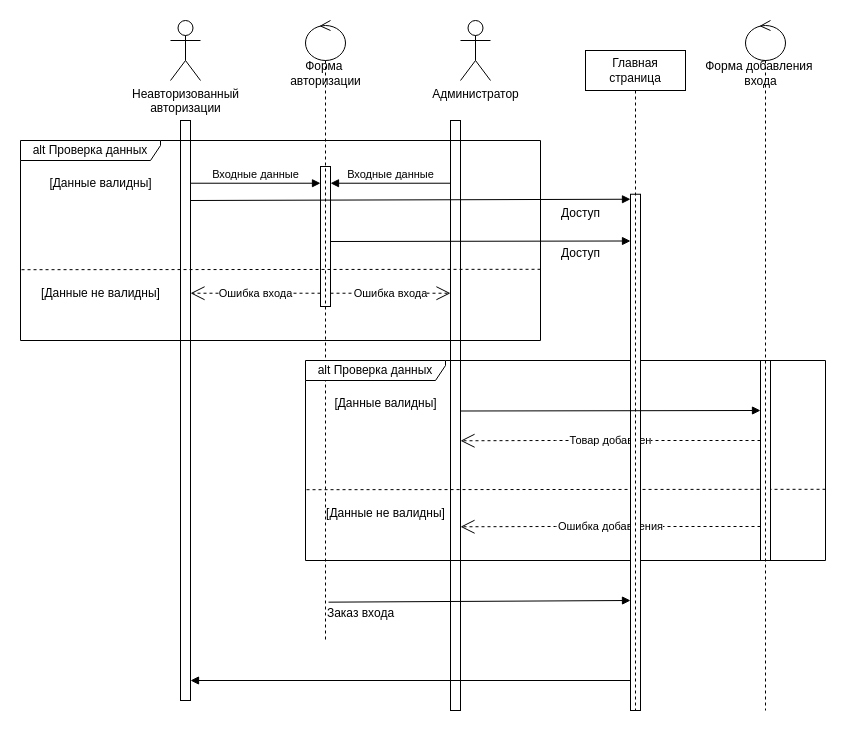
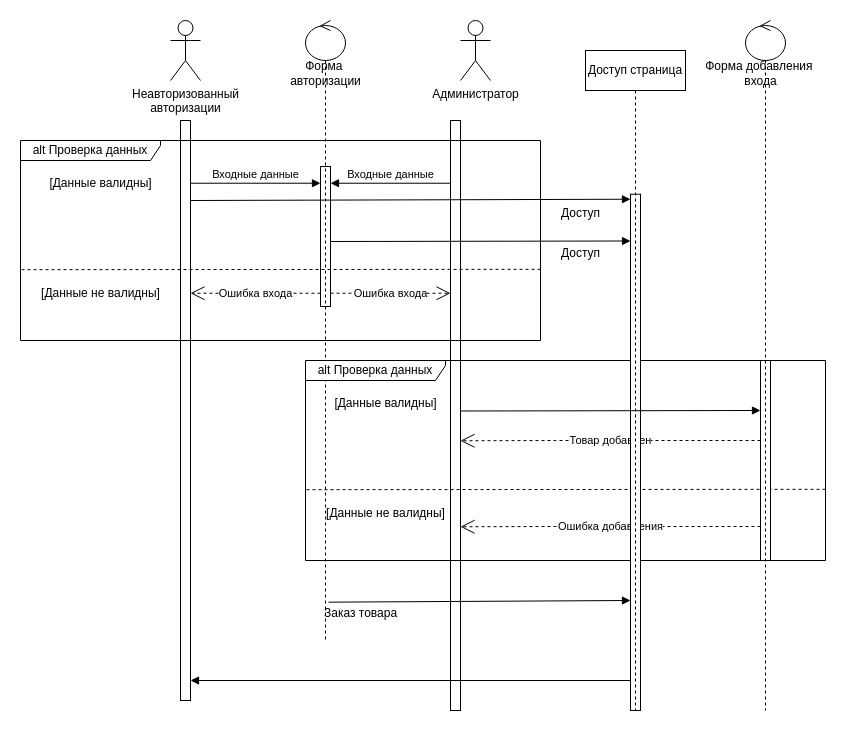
(636, 71) -> (636, 71)
(361, 614) -> (361, 614)
